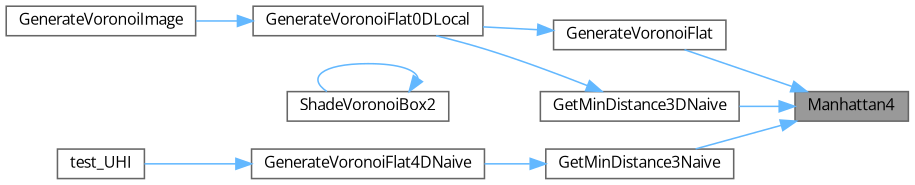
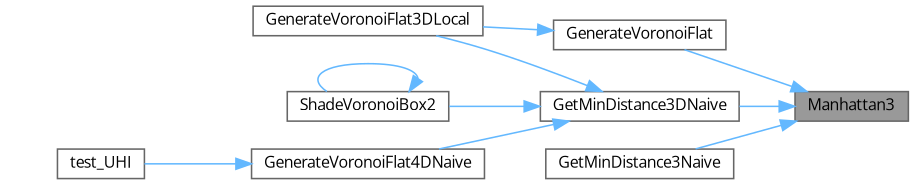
(101, 21) -> none
(368, 21) -> (368, 21)
none -> (487, 106)
(852, 106) -> (852, 106)
(507, 164) -> (496, 137)
